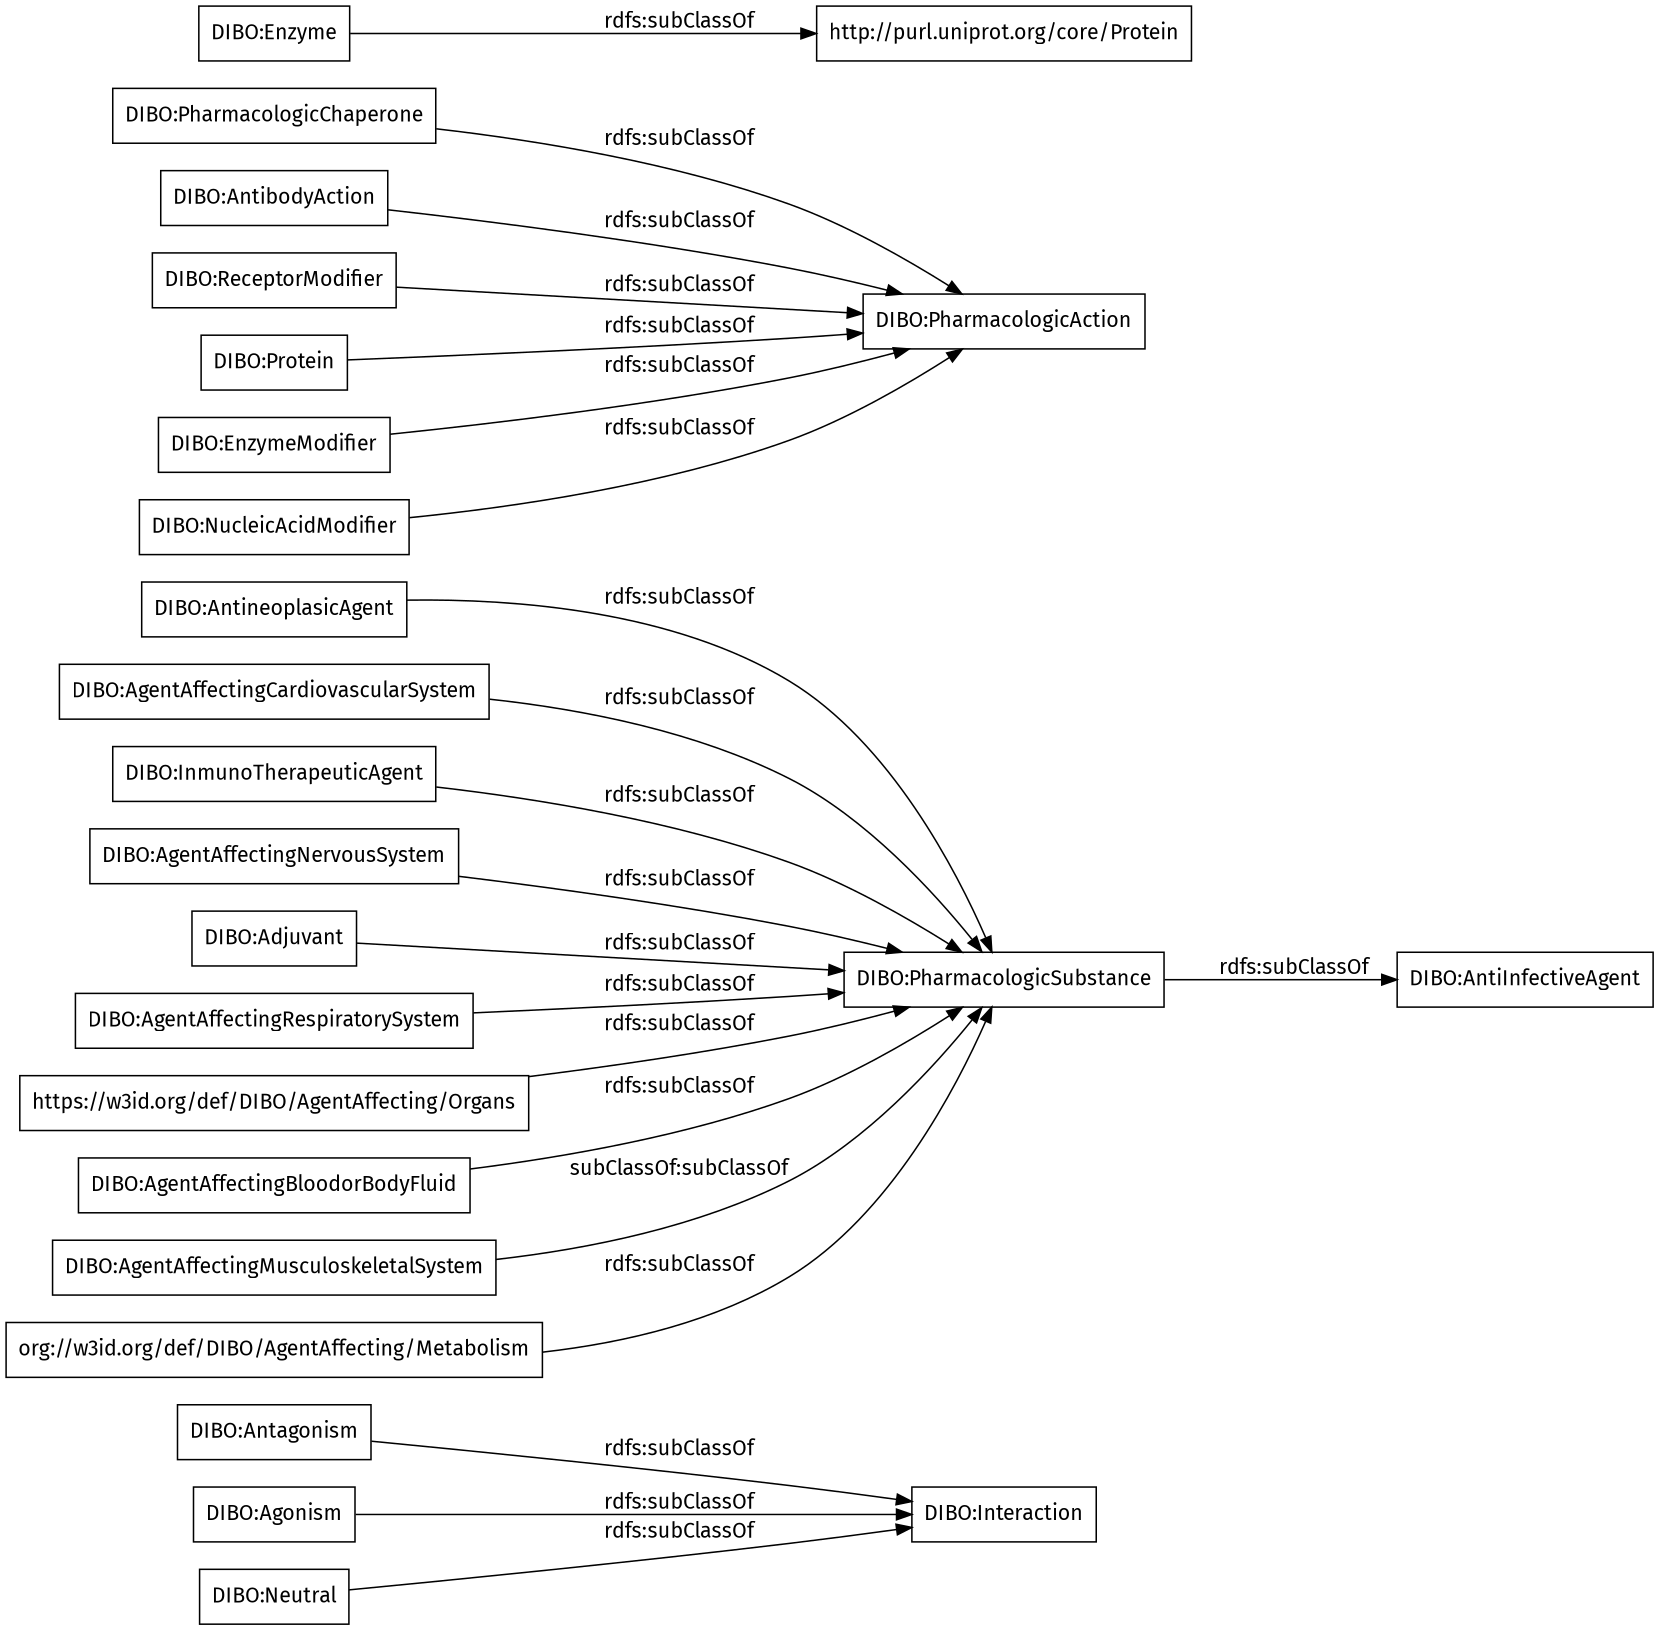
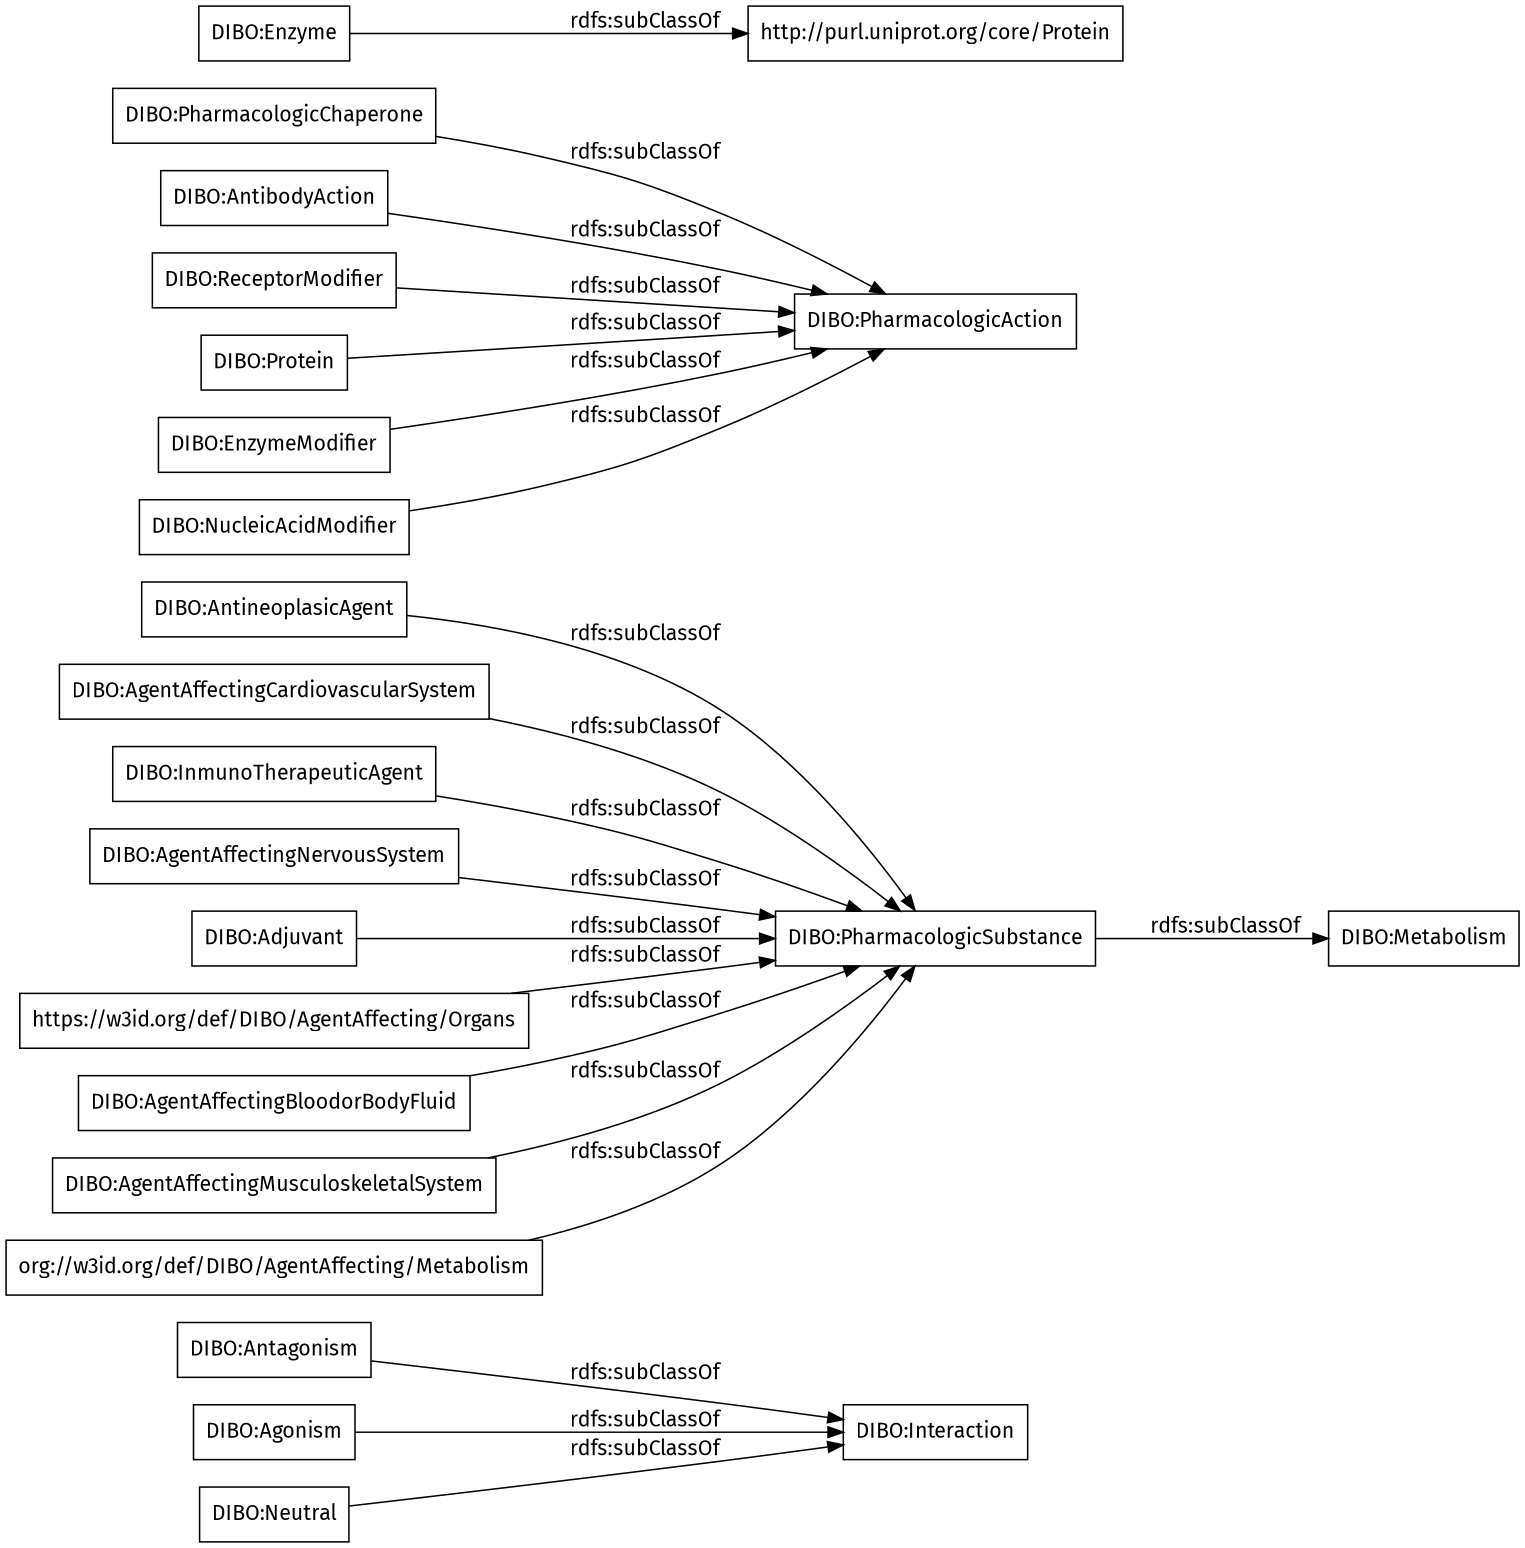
(1525, 980) -> (1424, 939)
(274, 1021) -> none
(680, 1169) -> (645, 1072)
